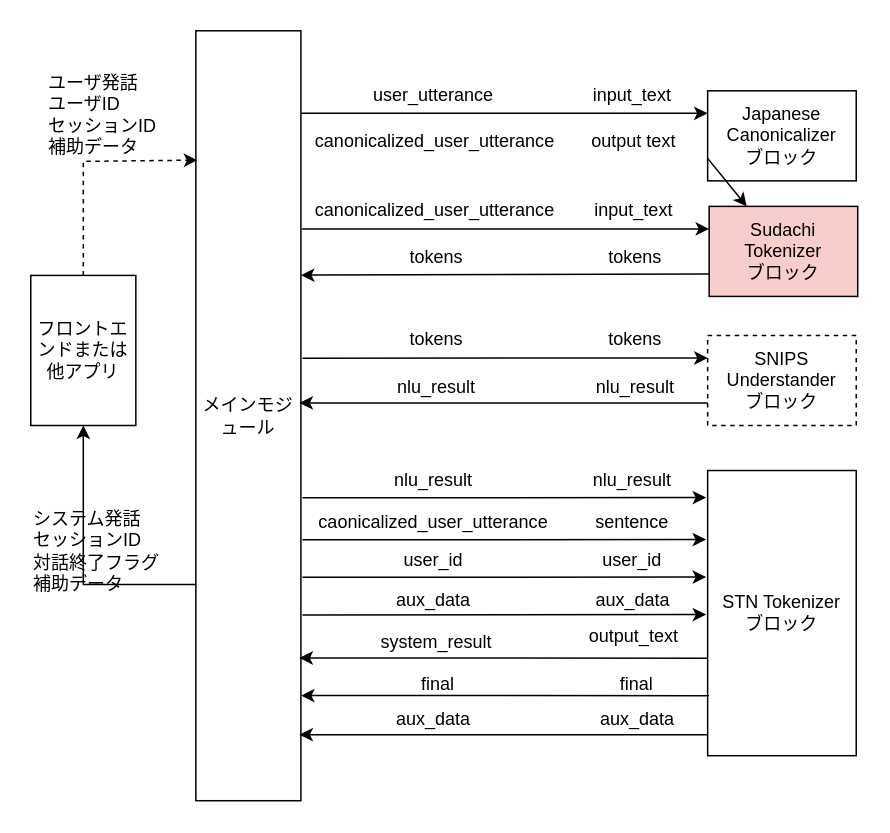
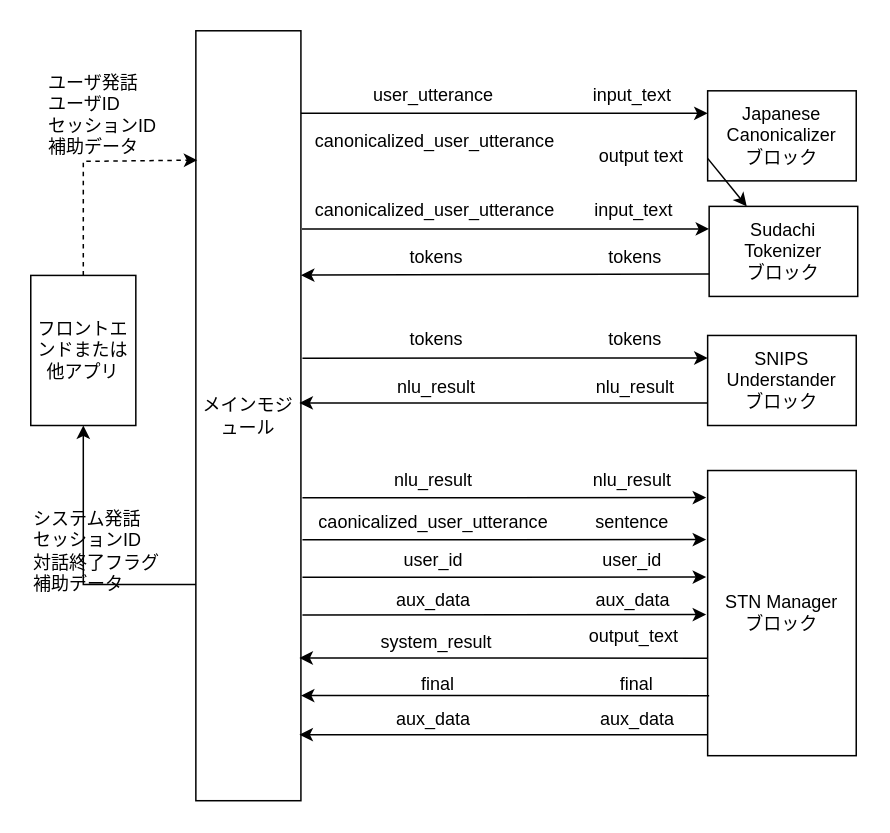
(634, 141) -> (641, 156)
(783, 251) -> (783, 251)
(782, 380) -> (782, 380)
(782, 613) -> (782, 613)
